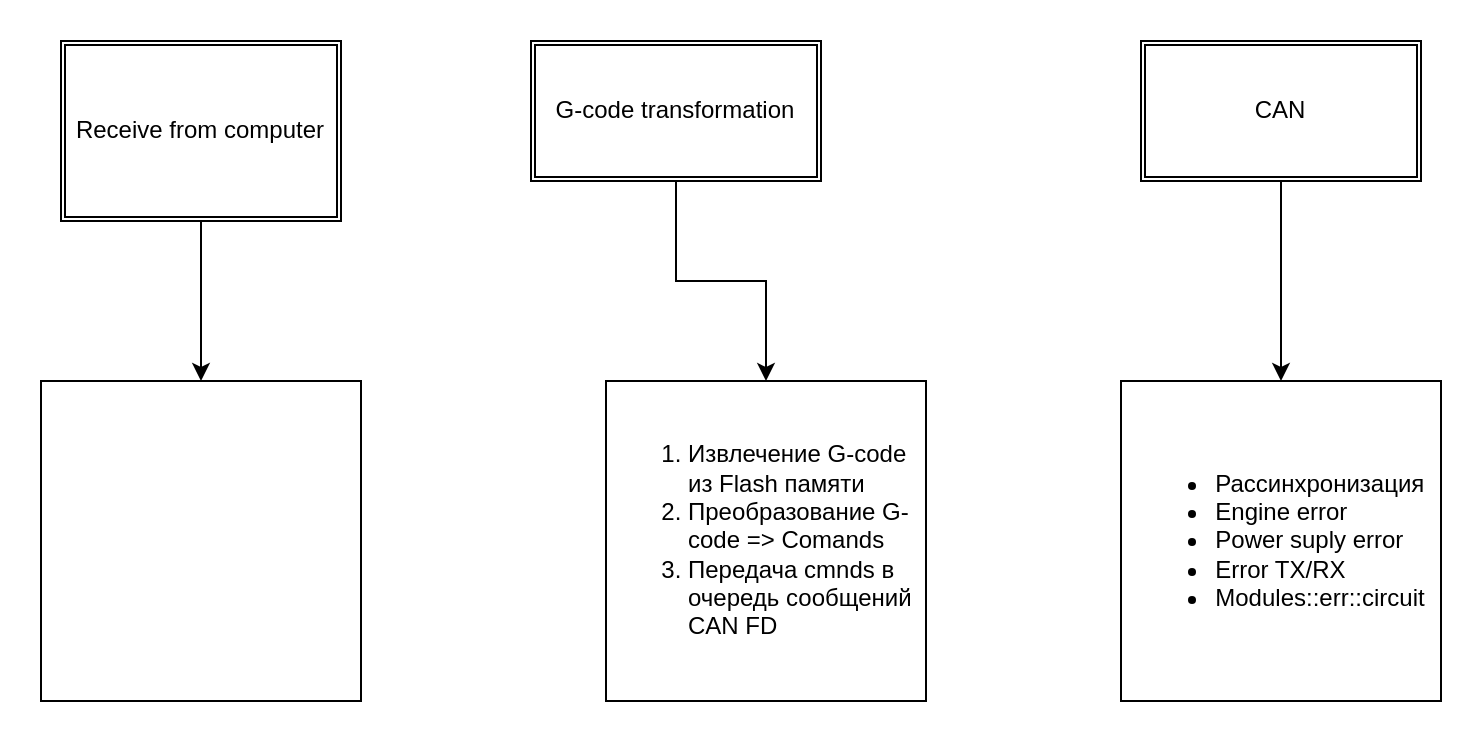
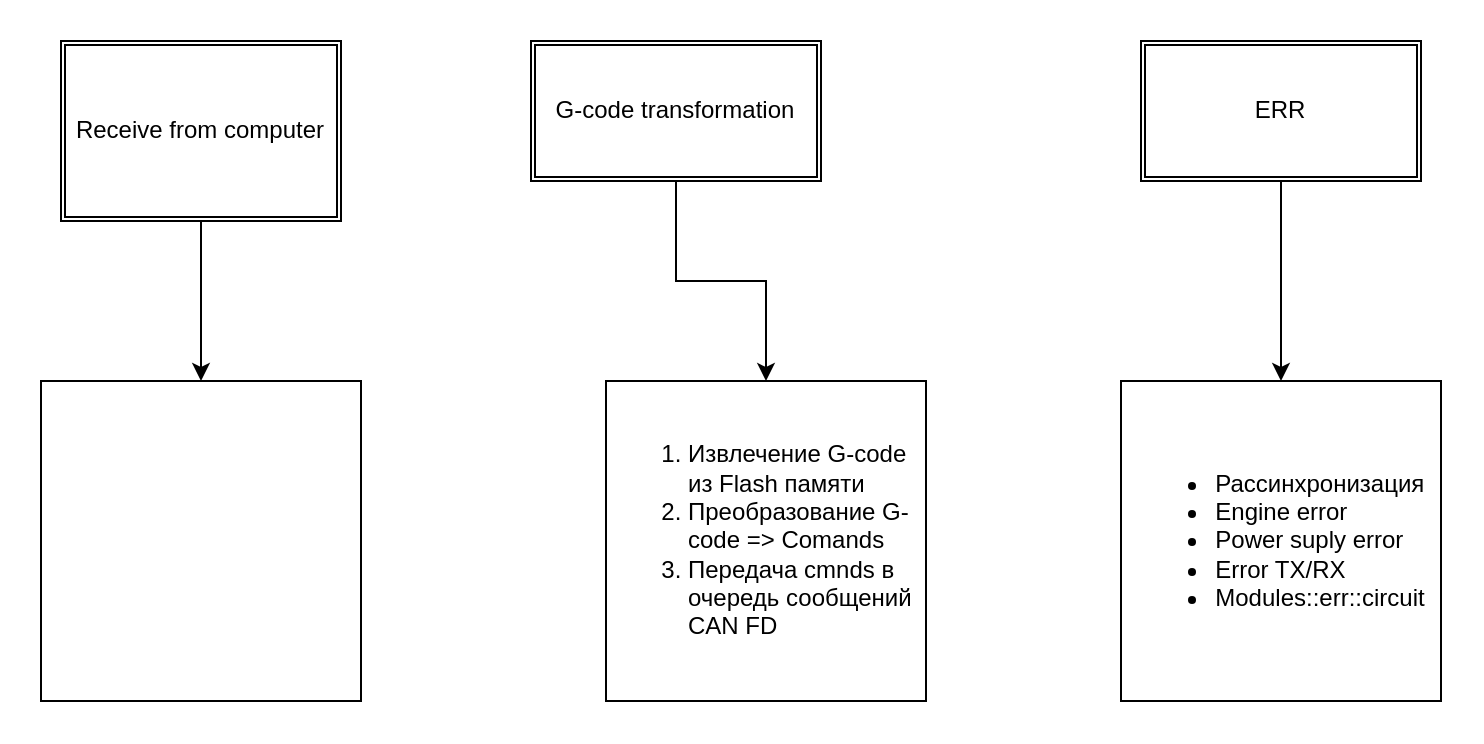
(1281, 111) -> (1281, 111)
